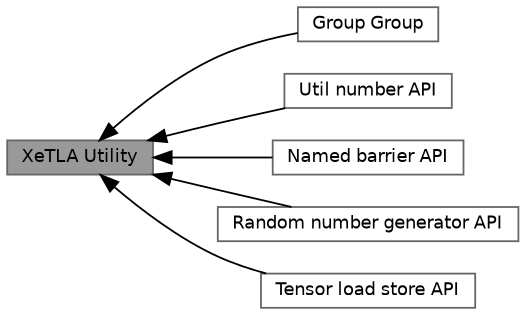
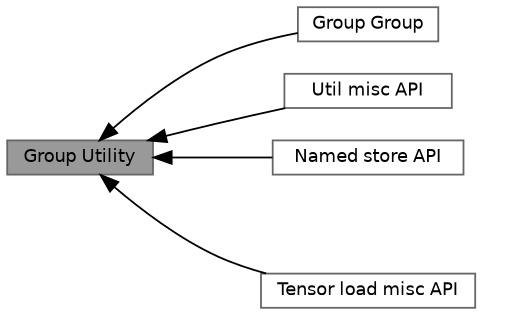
(368, 91) -> (368, 91)
(80, 157) -> (80, 157)
(368, 157) -> (368, 157)
(368, 224) -> none
(368, 291) -> (368, 291)
